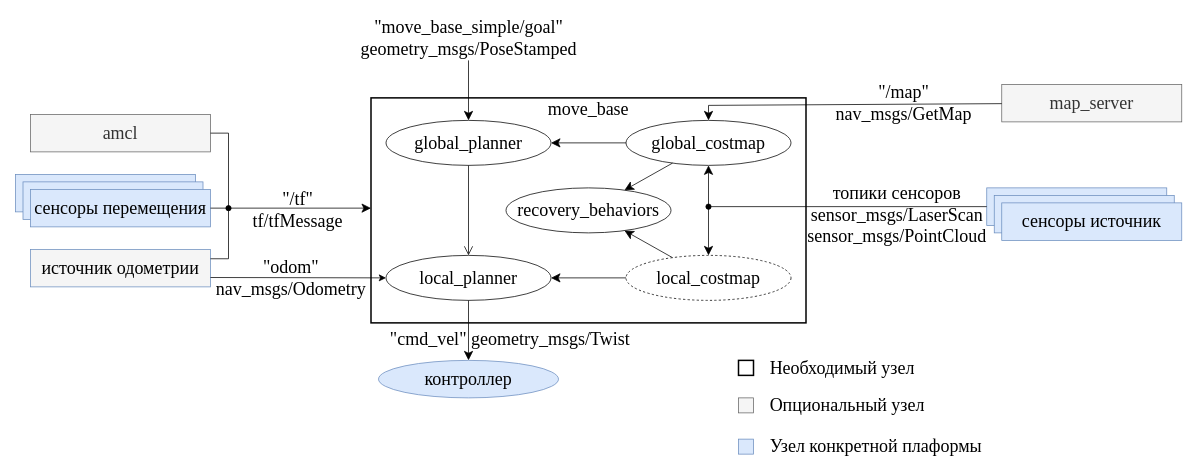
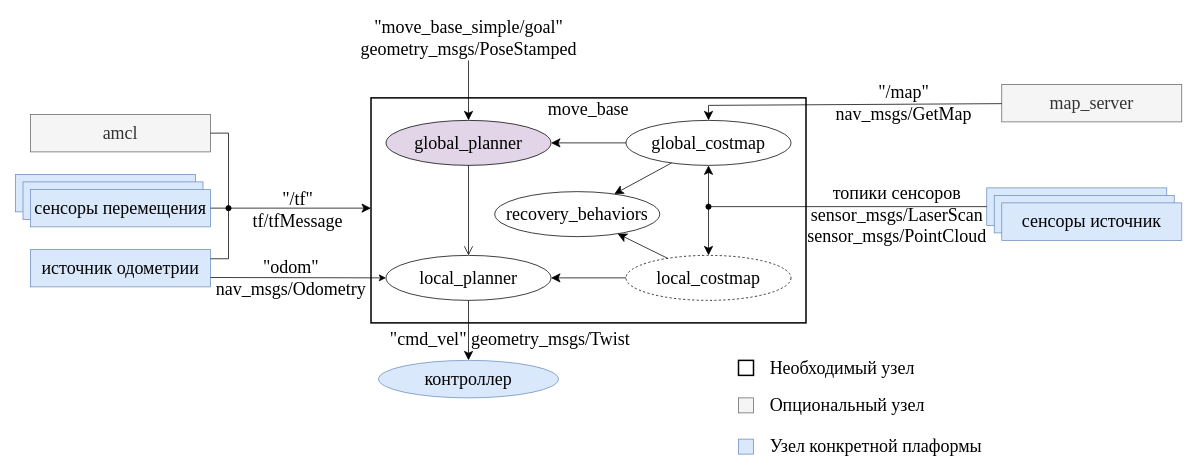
(468, 143) -> (468, 143)
(588, 210) -> (577, 214)
(120, 268) -> (120, 268)
